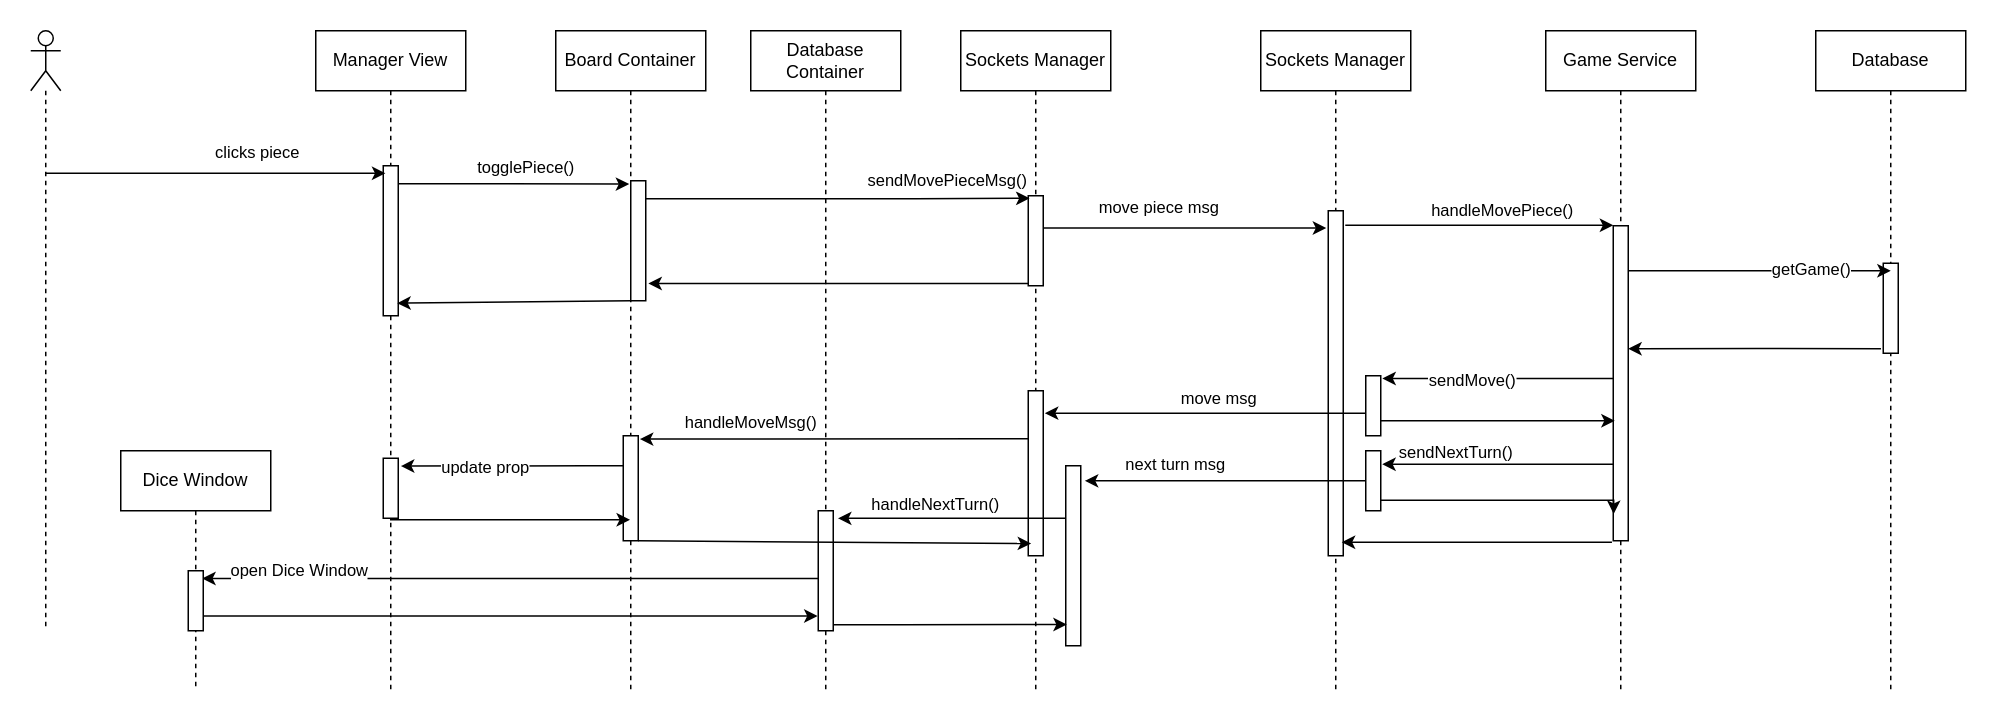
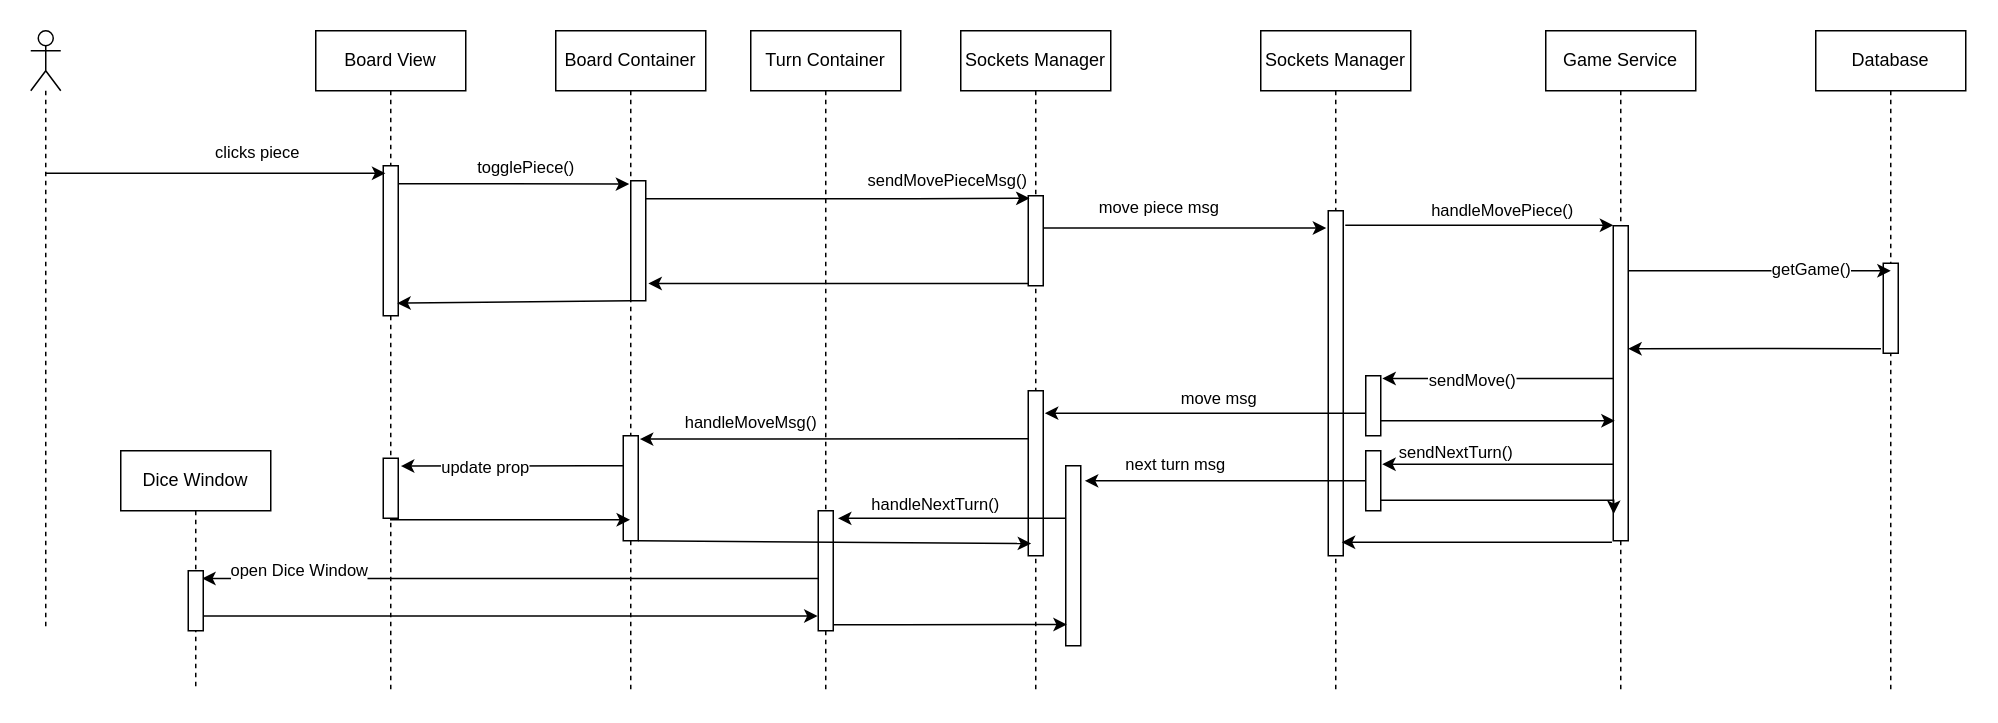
(391, 61) -> (391, 61)
(826, 61) -> (826, 61)
